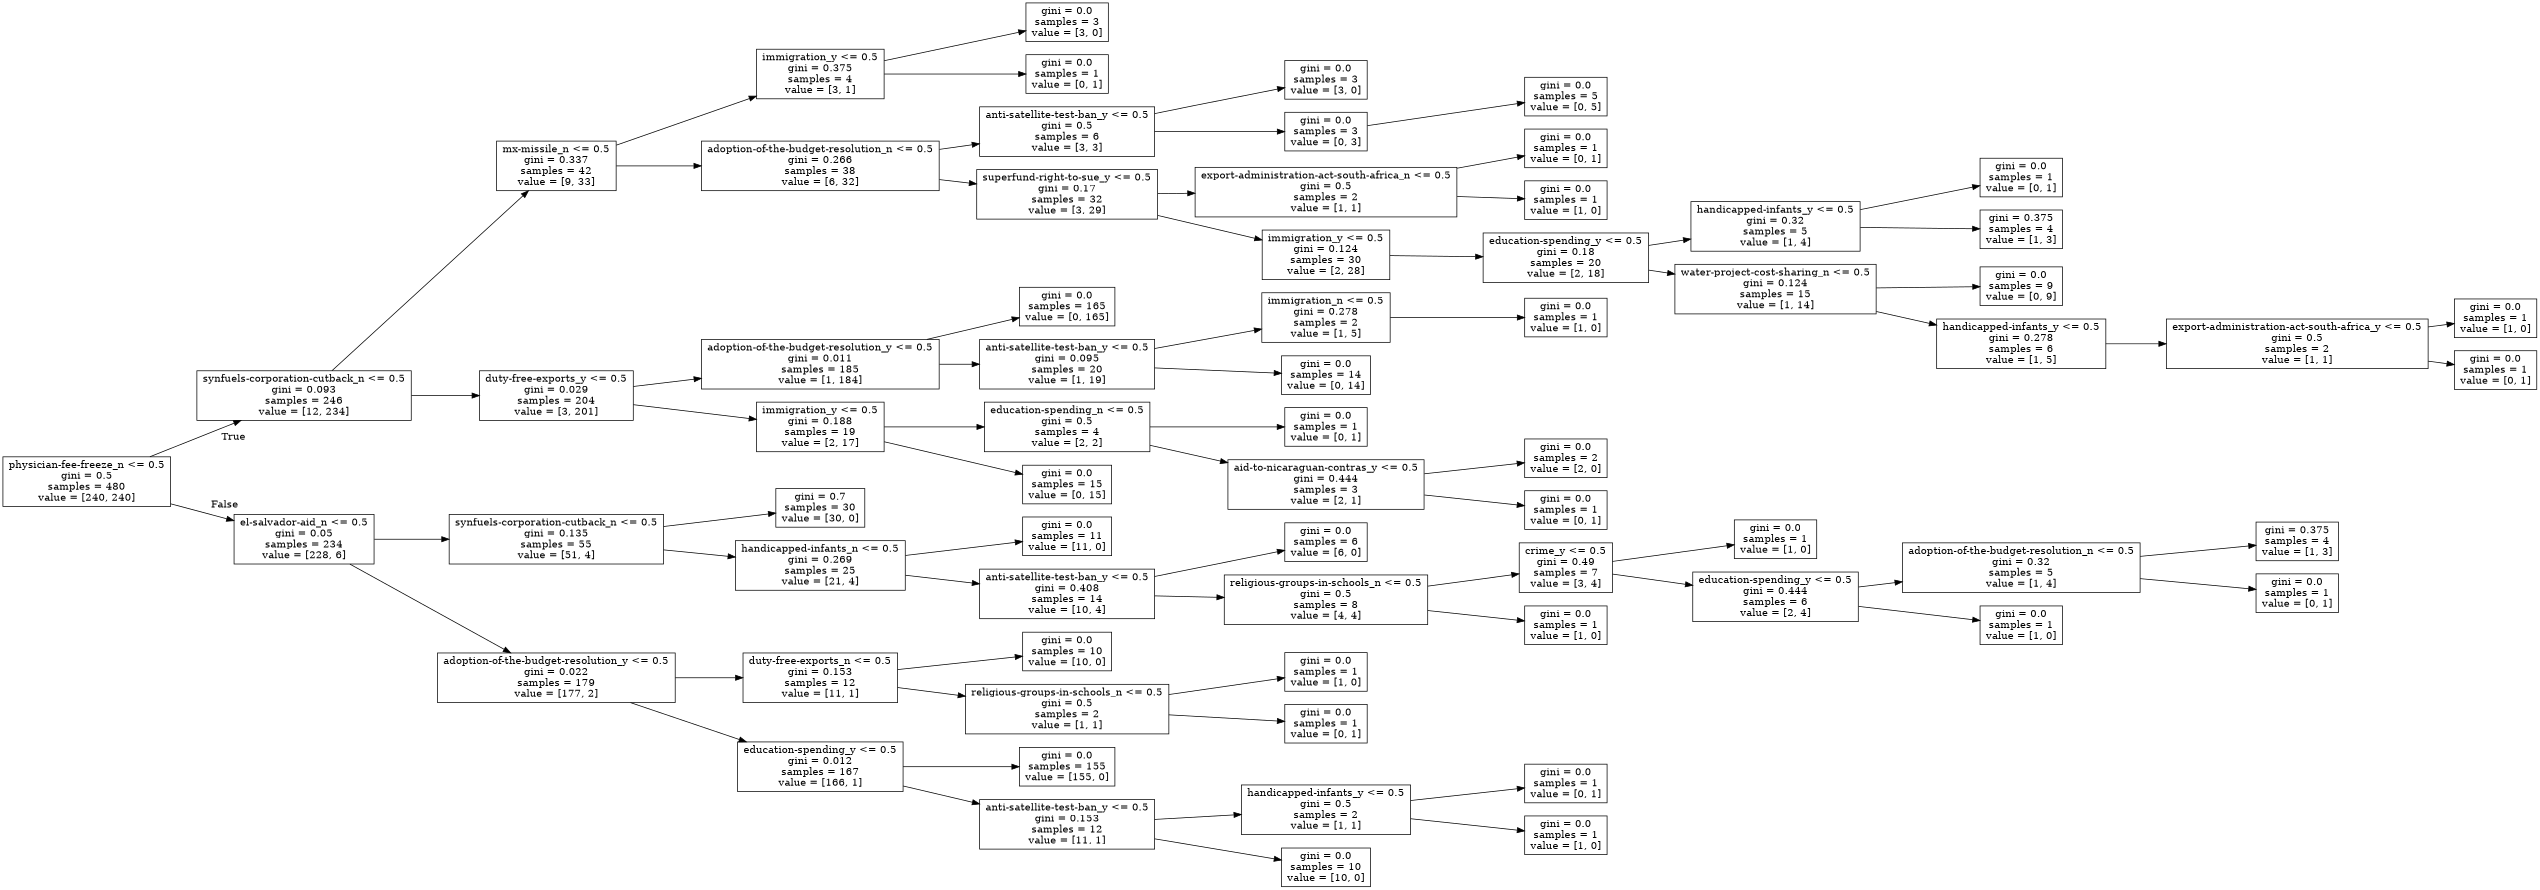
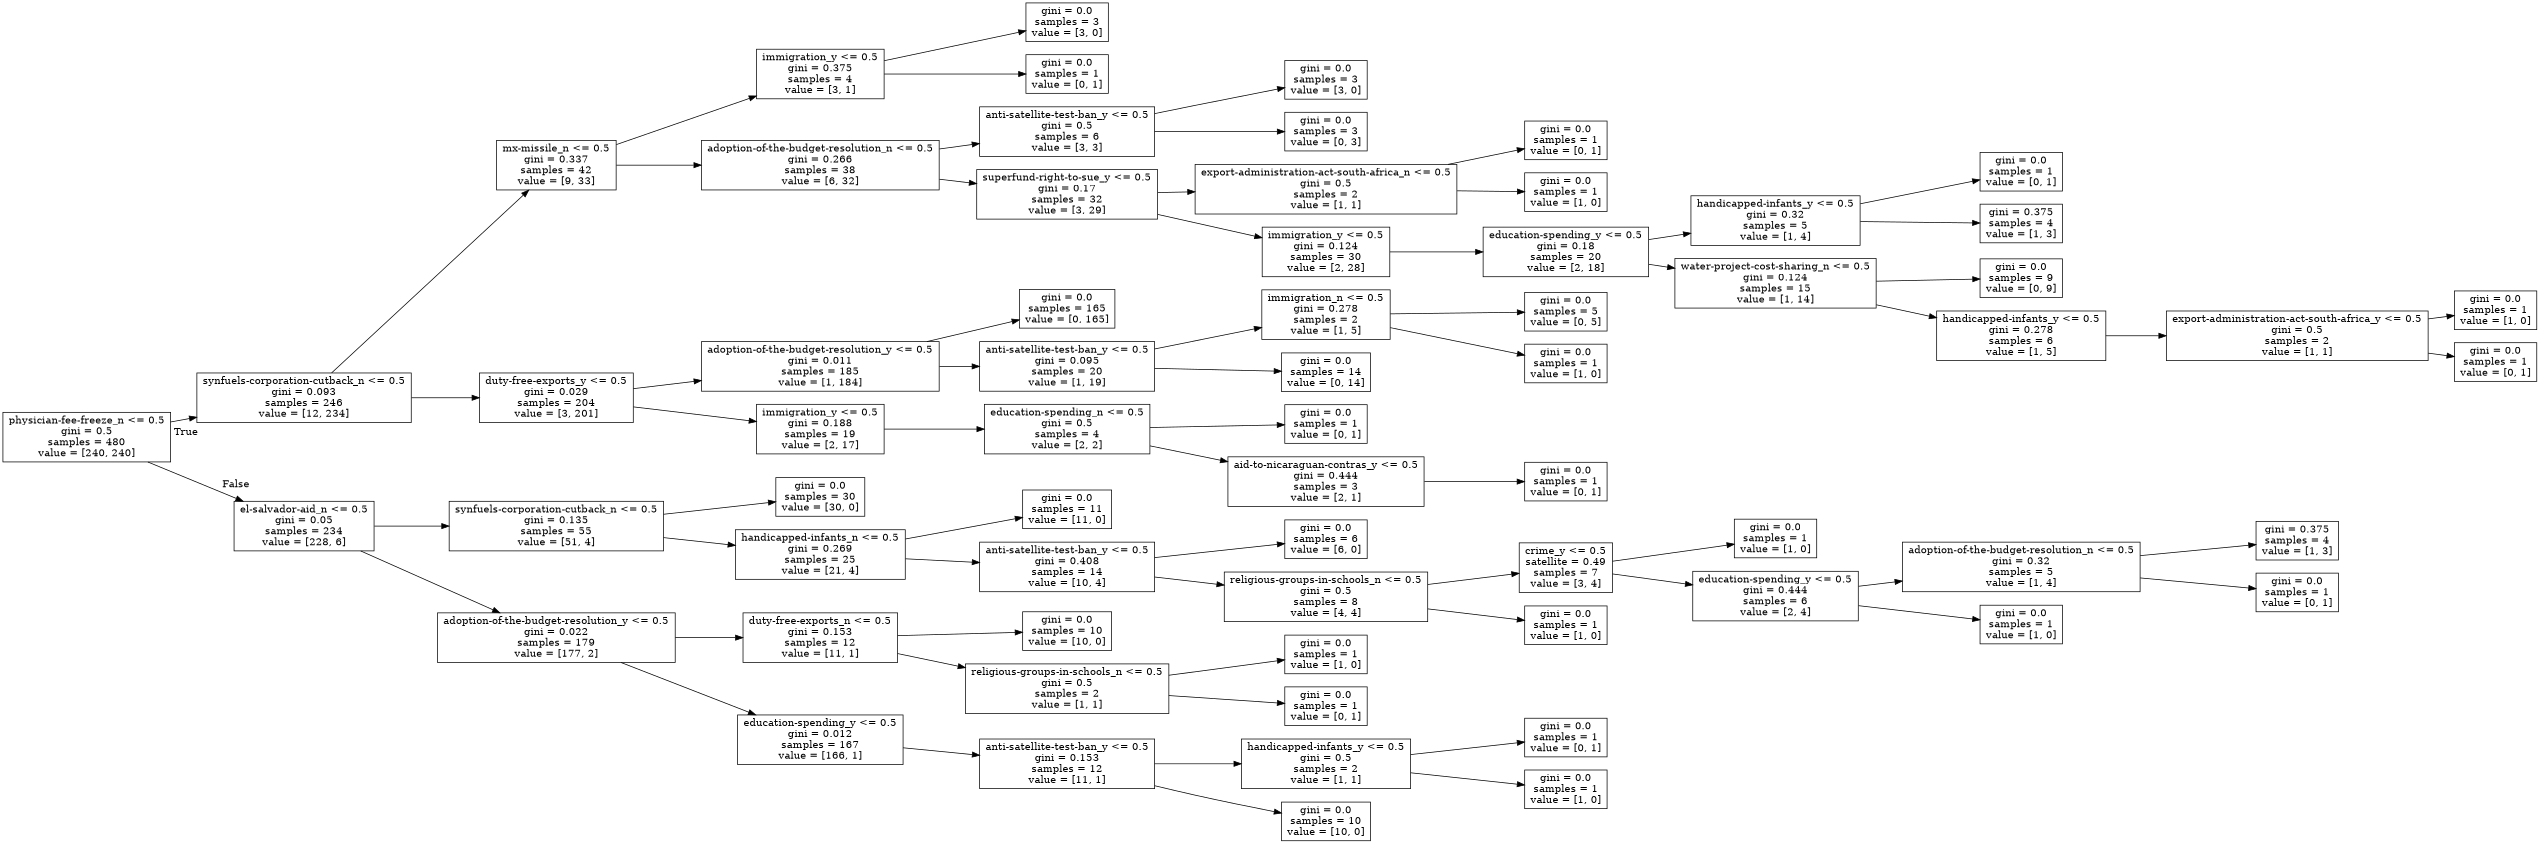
(1442, 115) -> (1454, 313)
(1566, 458) -> none
(1067, 485) -> none
(820, 508) -> (820, 497)
(1566, 568) -> (1566, 568)
(1067, 767) -> none
